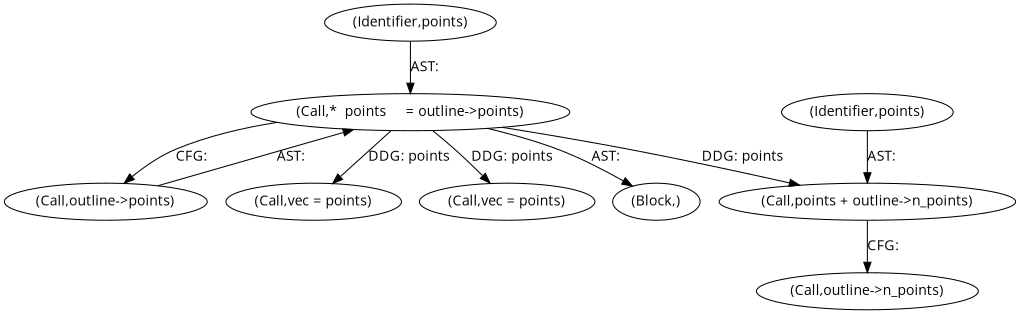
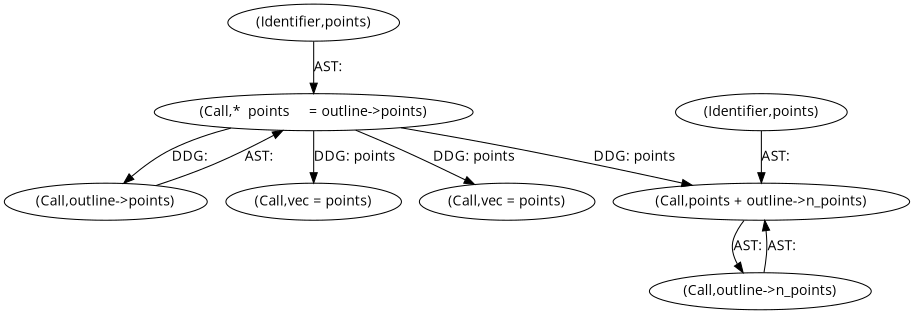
(194, 157) -> (192, 157)
(656, 202) -> none
(885, 246) -> (750, 246)
none -> (767, 252)
